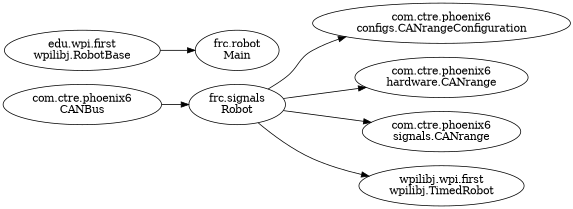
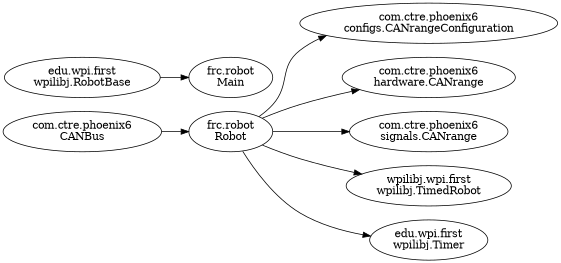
(237, 105) -> (231, 132)
none -> (429, 240)
